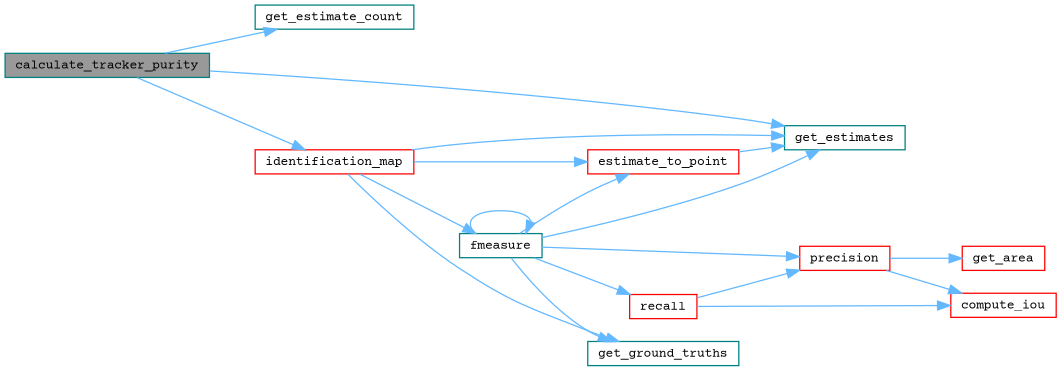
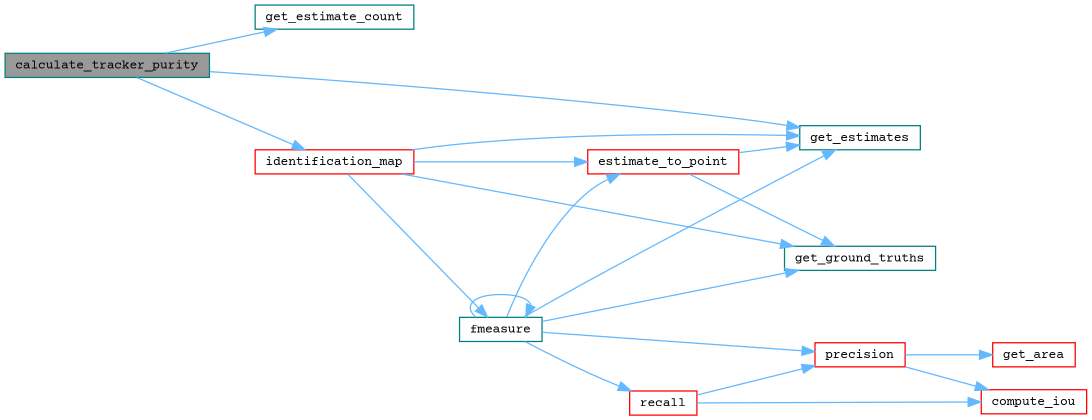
none -> (756, 207)
